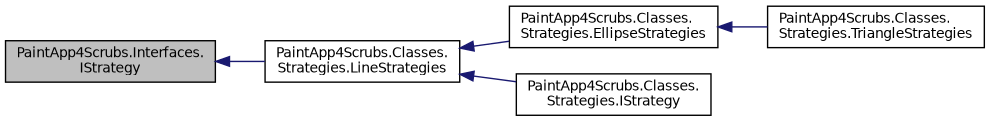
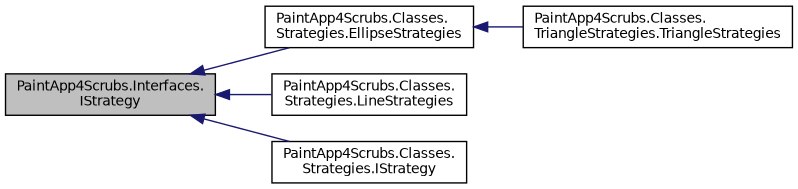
(876, 27) -> (658, 27)
(491, 44) -> (247, 59)
(495, 79) -> (247, 130)
